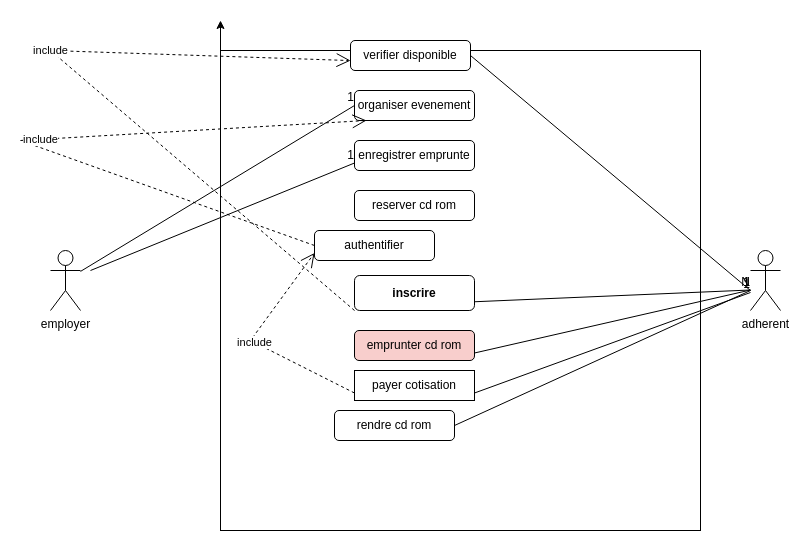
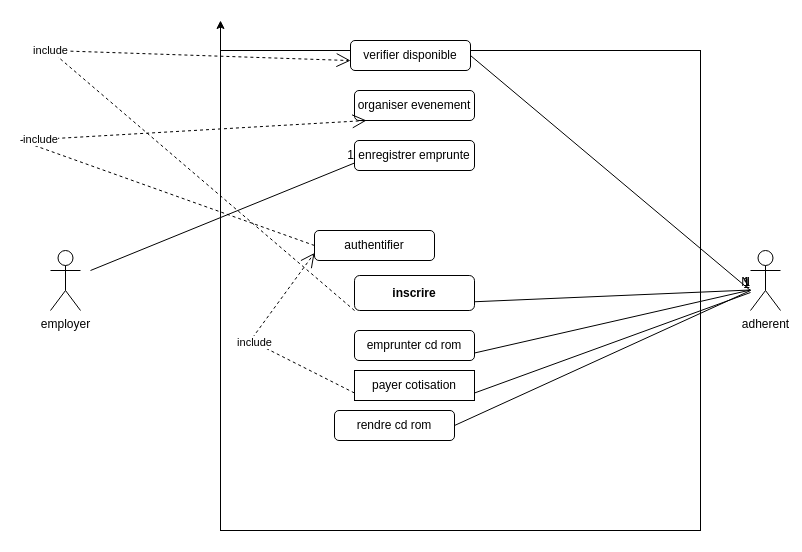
(218, 188) -> none
(415, 206) -> none
(415, 346) -> (415, 346)
